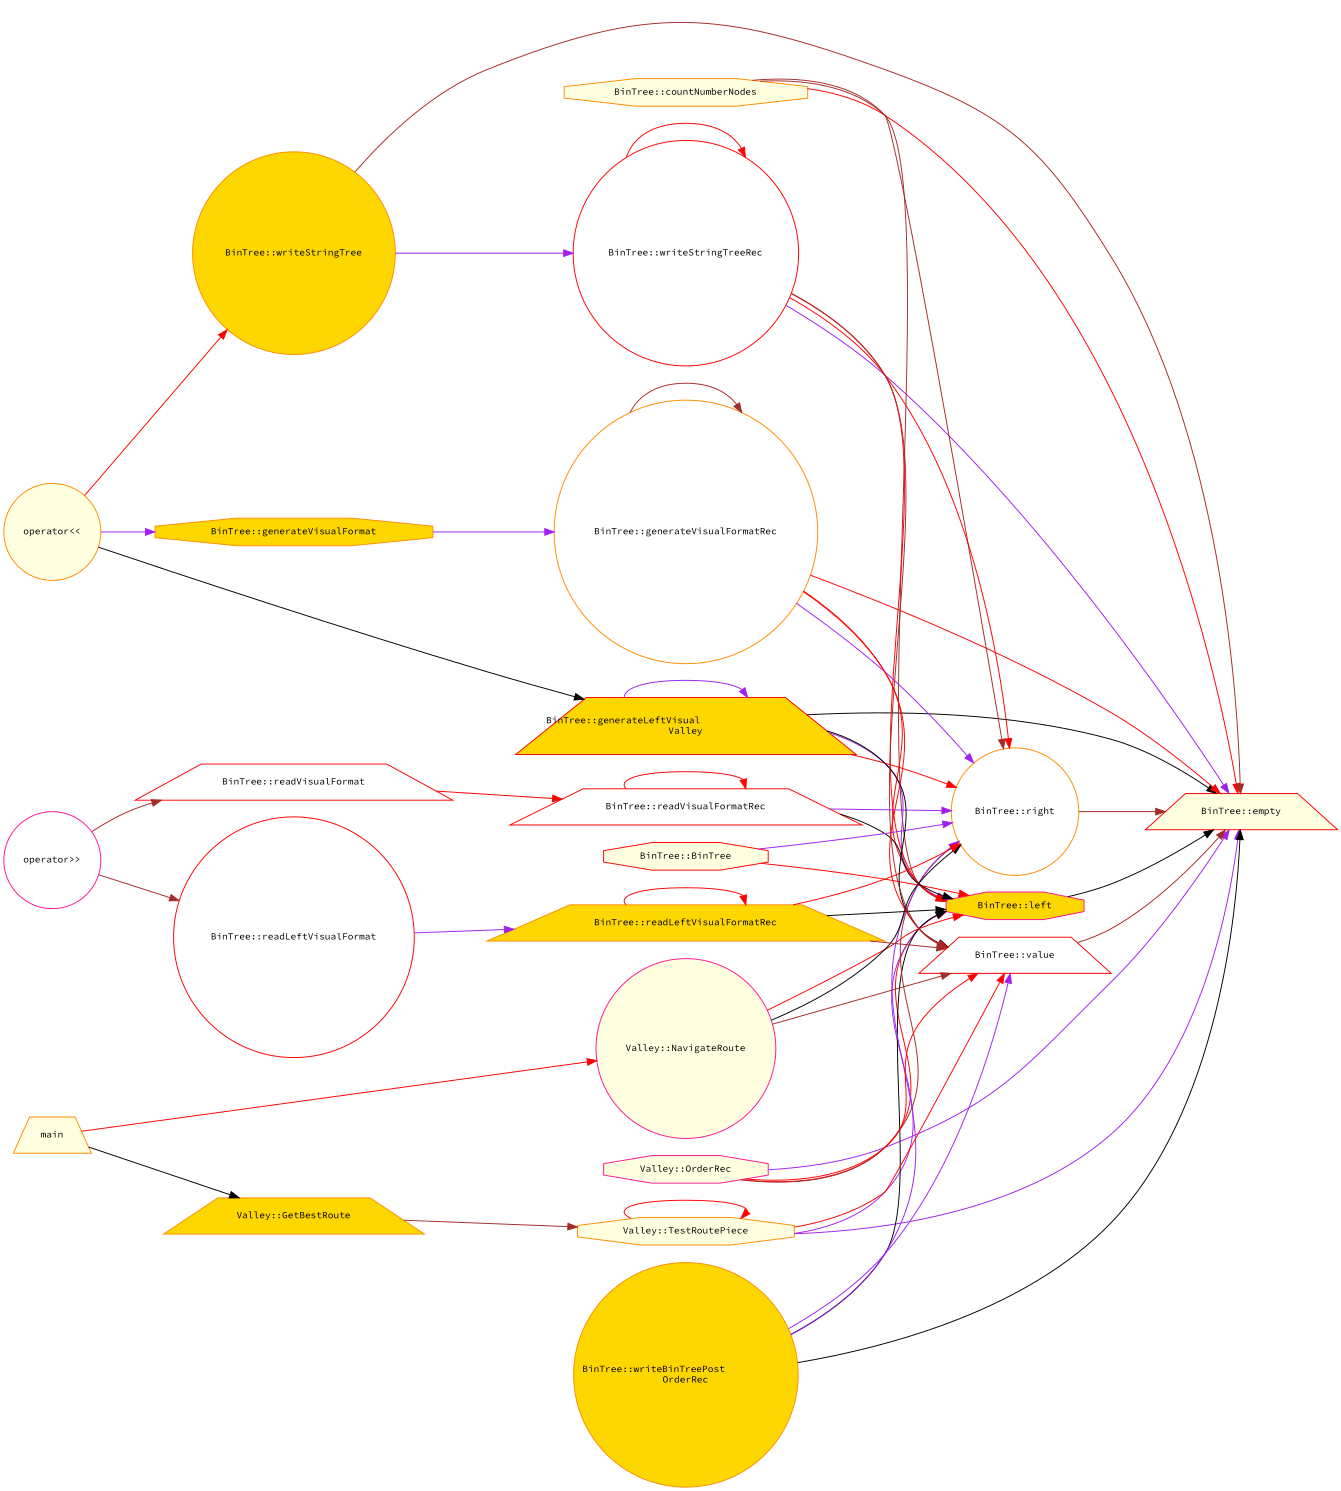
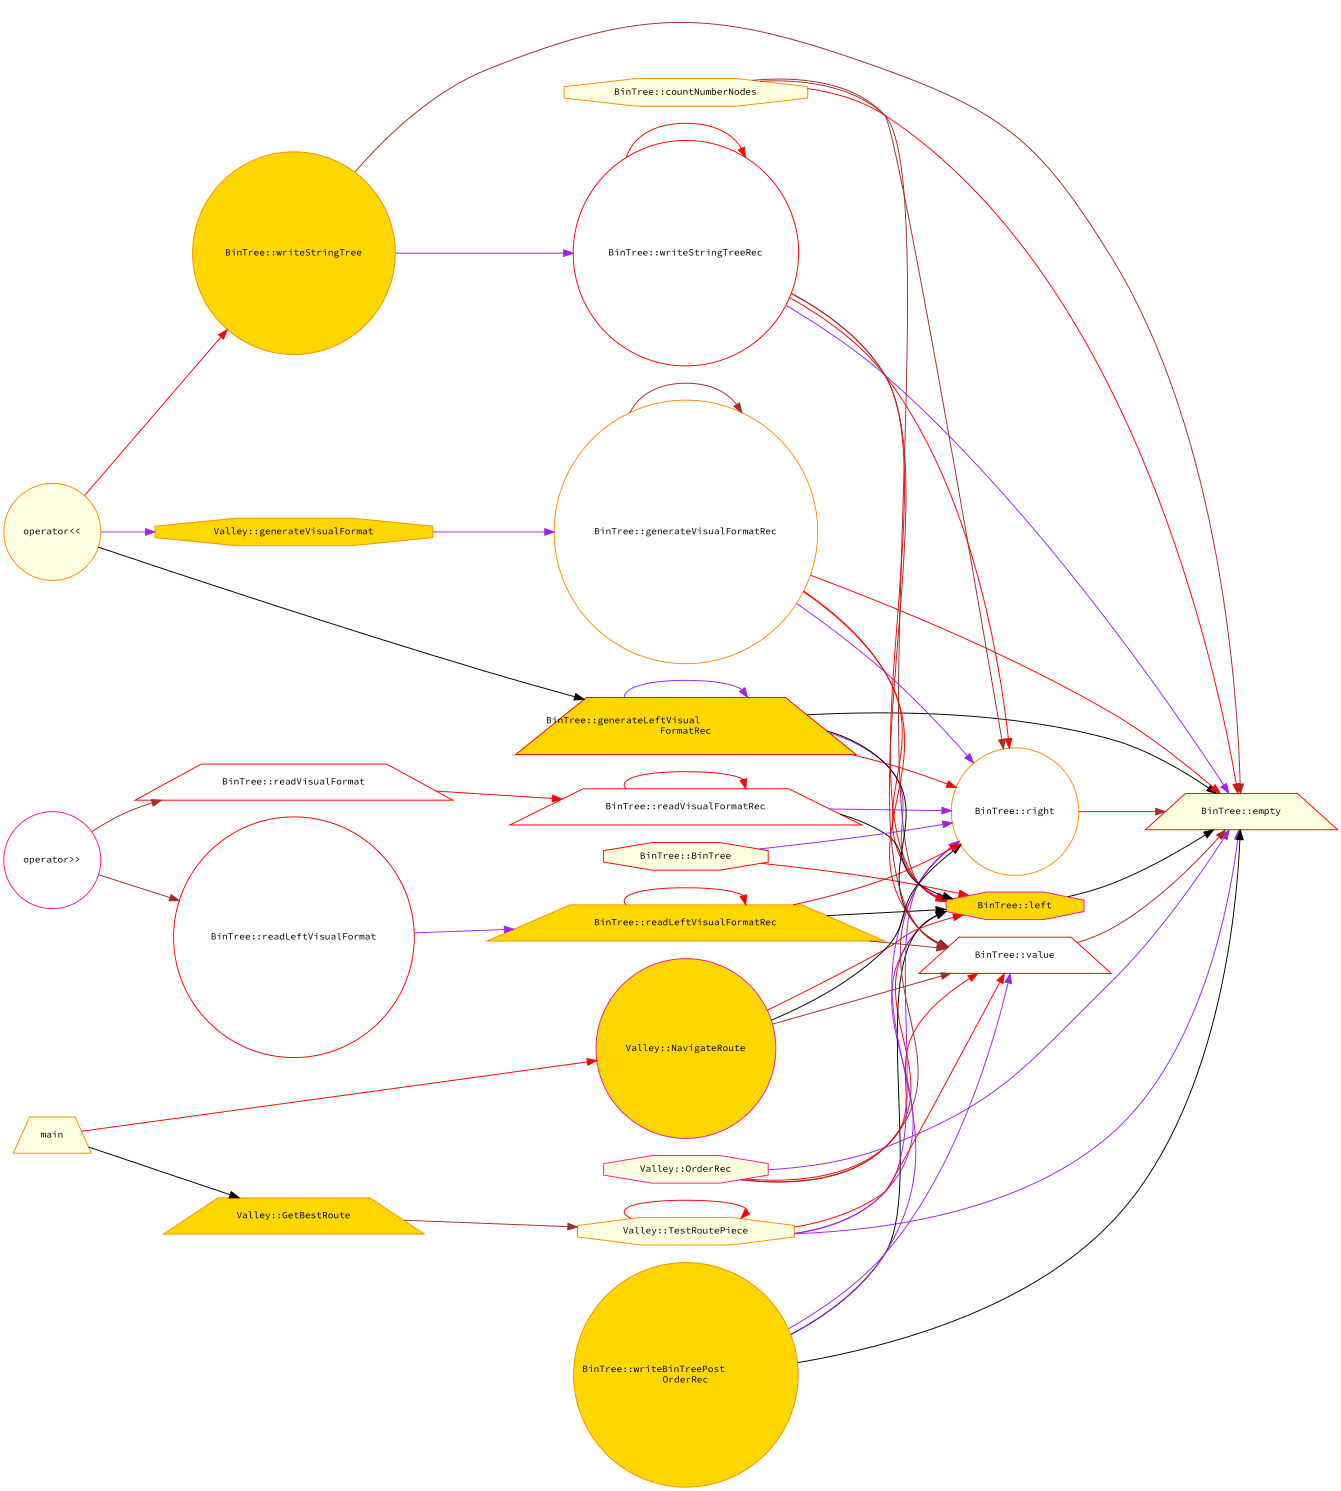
(294, 532) -> (294, 532)
(686, 726) -> (686, 726)
(686, 1049) -> (686, 1049)
none -> (907, 1065)
